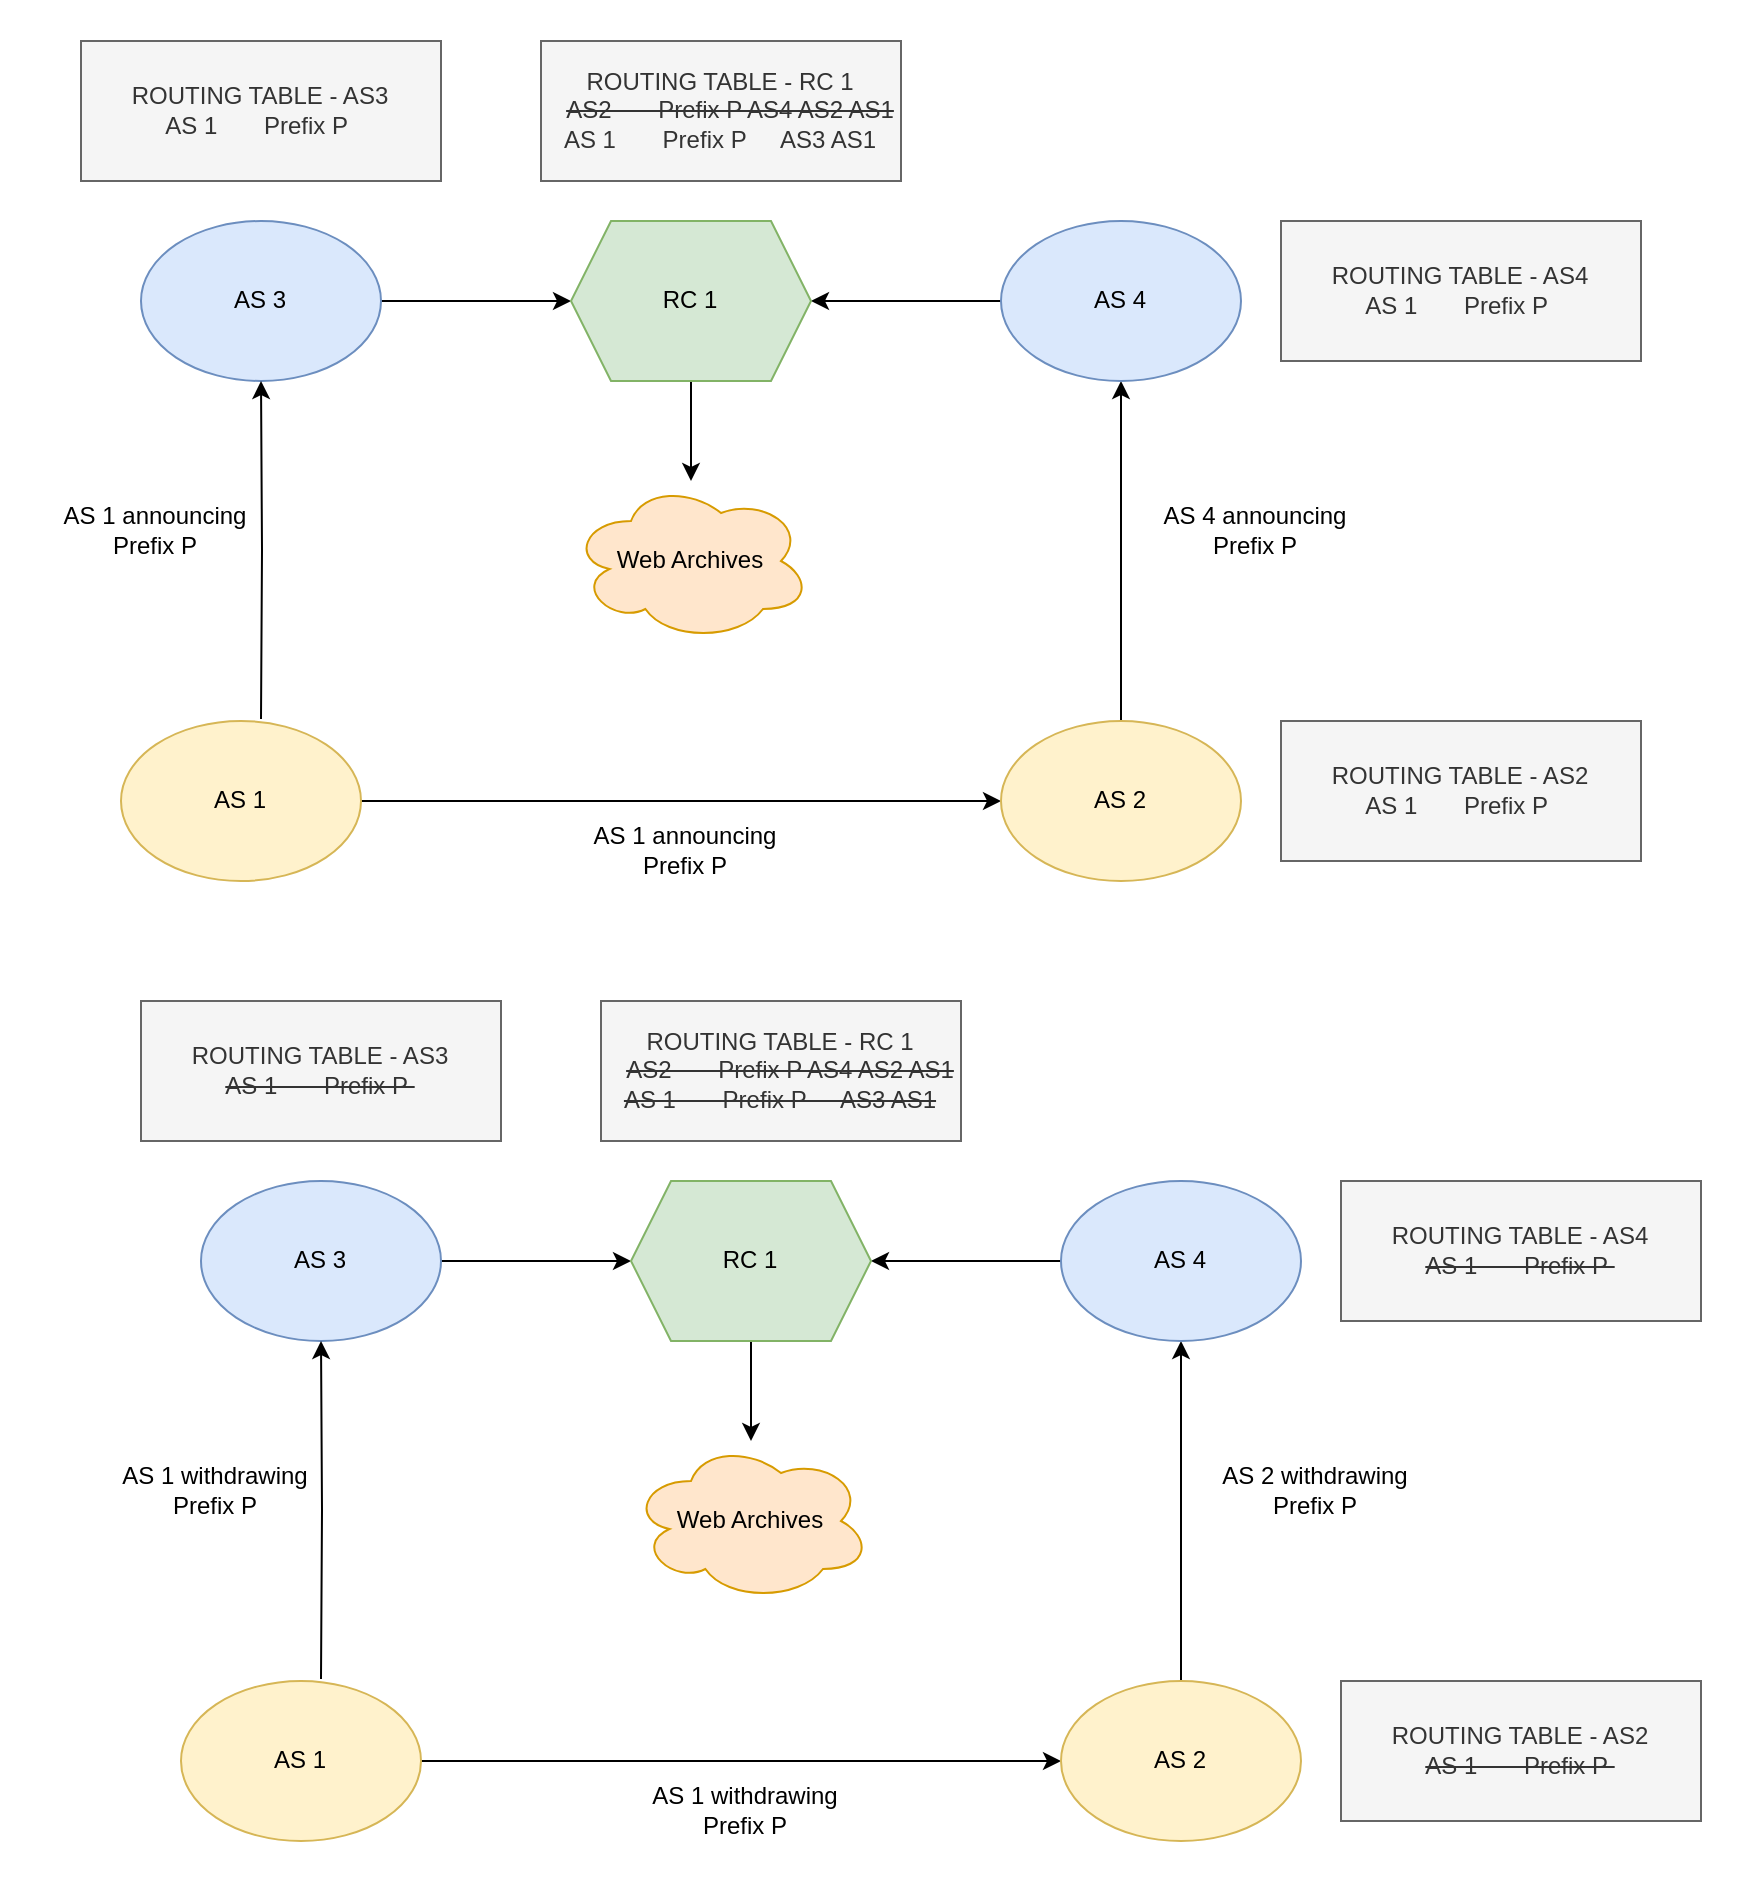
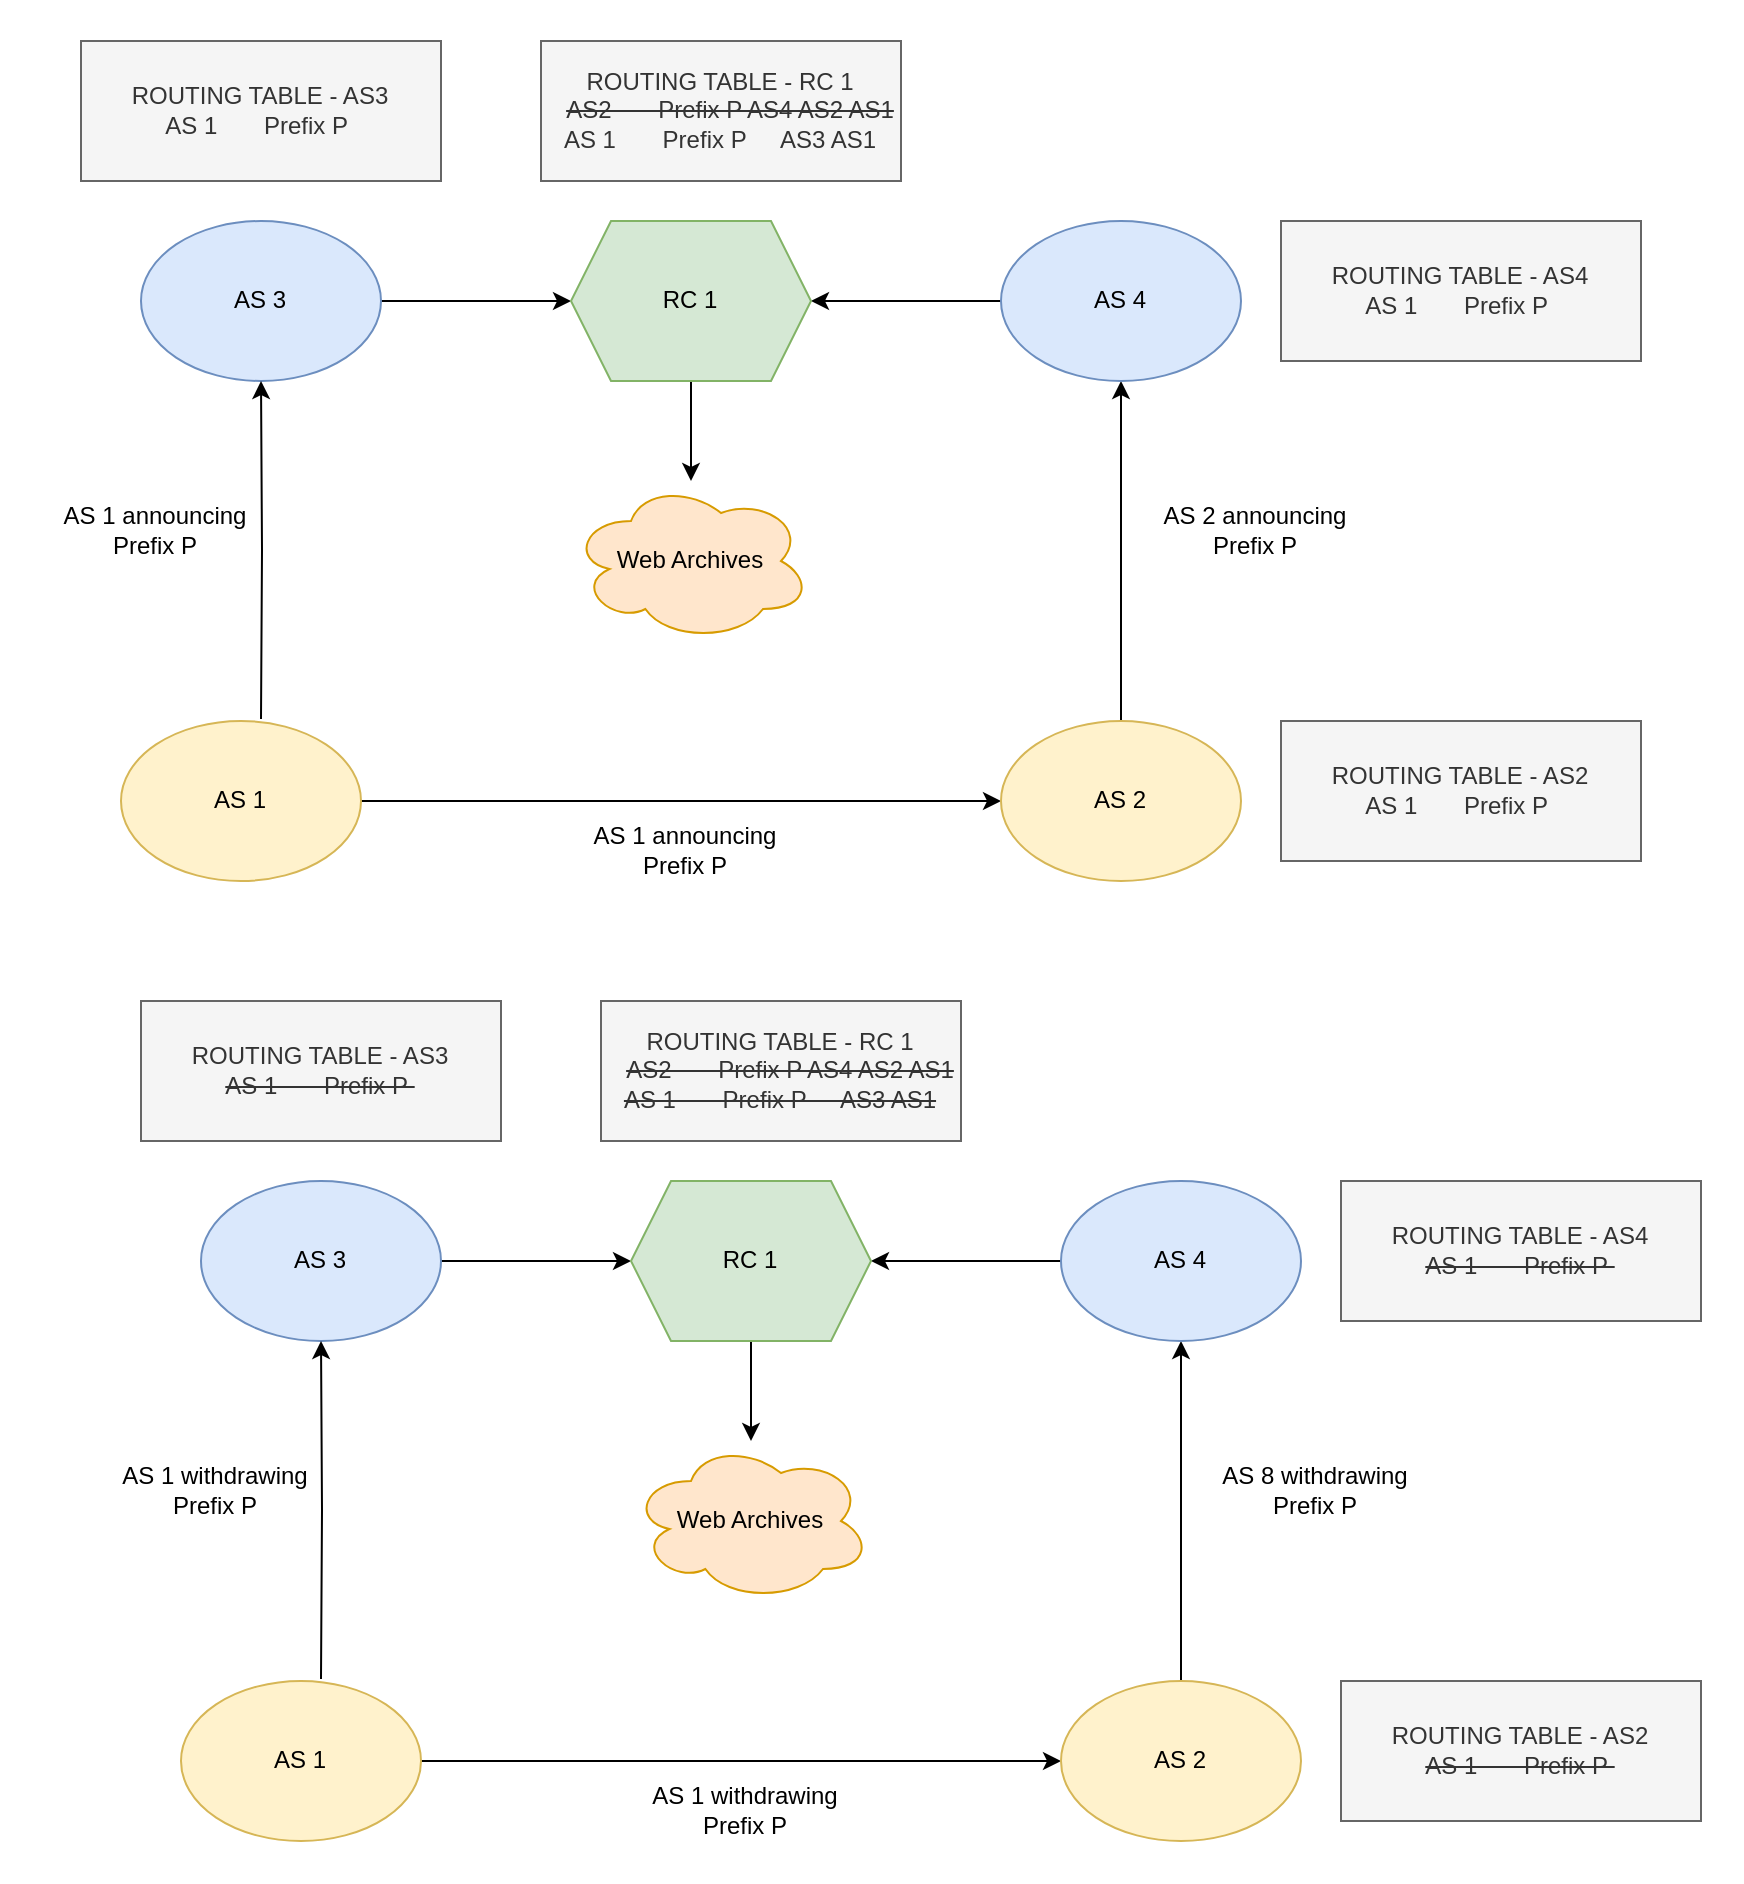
(1256, 531) -> (1256, 531)
(1316, 1491) -> (1316, 1491)
